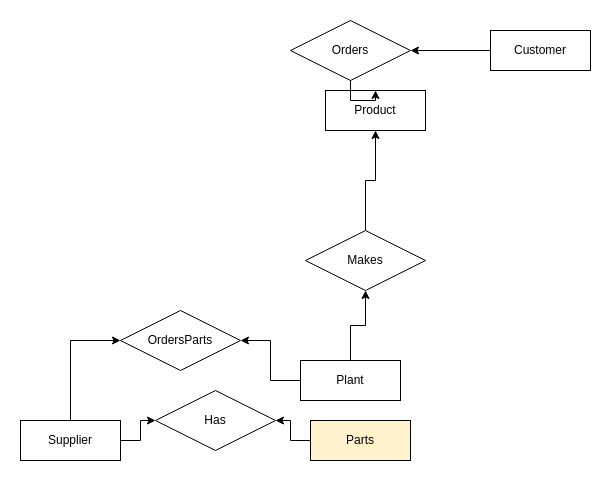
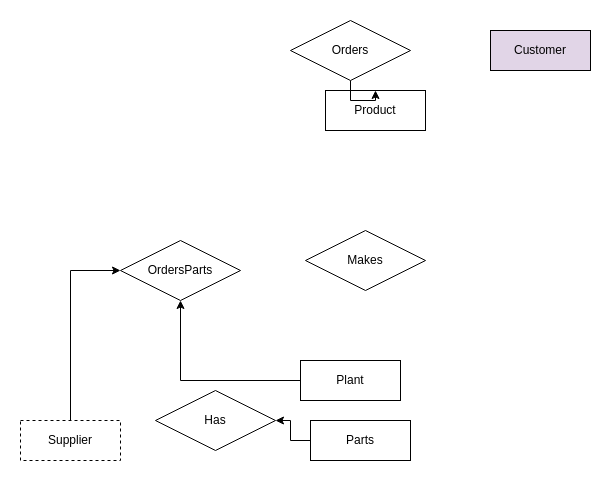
(454, 51) -> none
(541, 51) -> (541, 51)
(367, 181) -> none
(355, 326) -> none
(181, 341) -> (181, 271)
(141, 437) -> none
(71, 441) -> (71, 441)
(361, 441) -> (361, 441)
